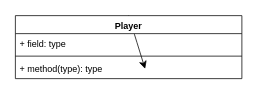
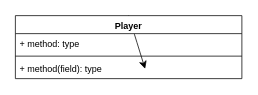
(47, 44) -> (52, 44)
(67, 70) -> (67, 70)
